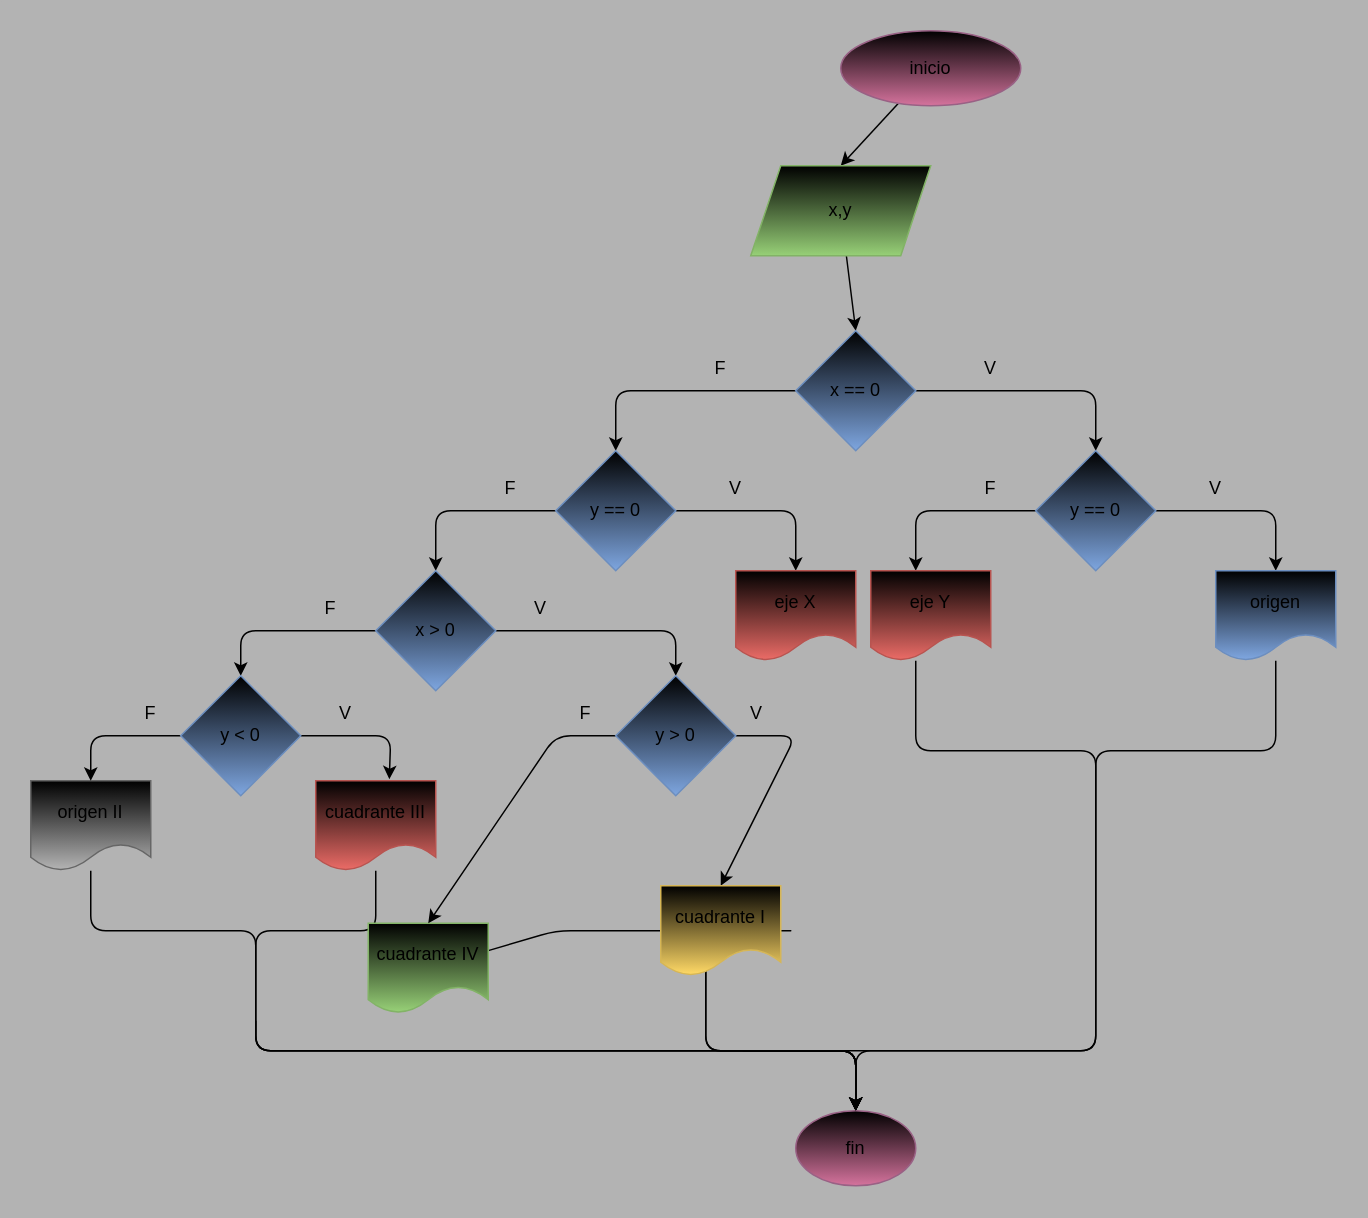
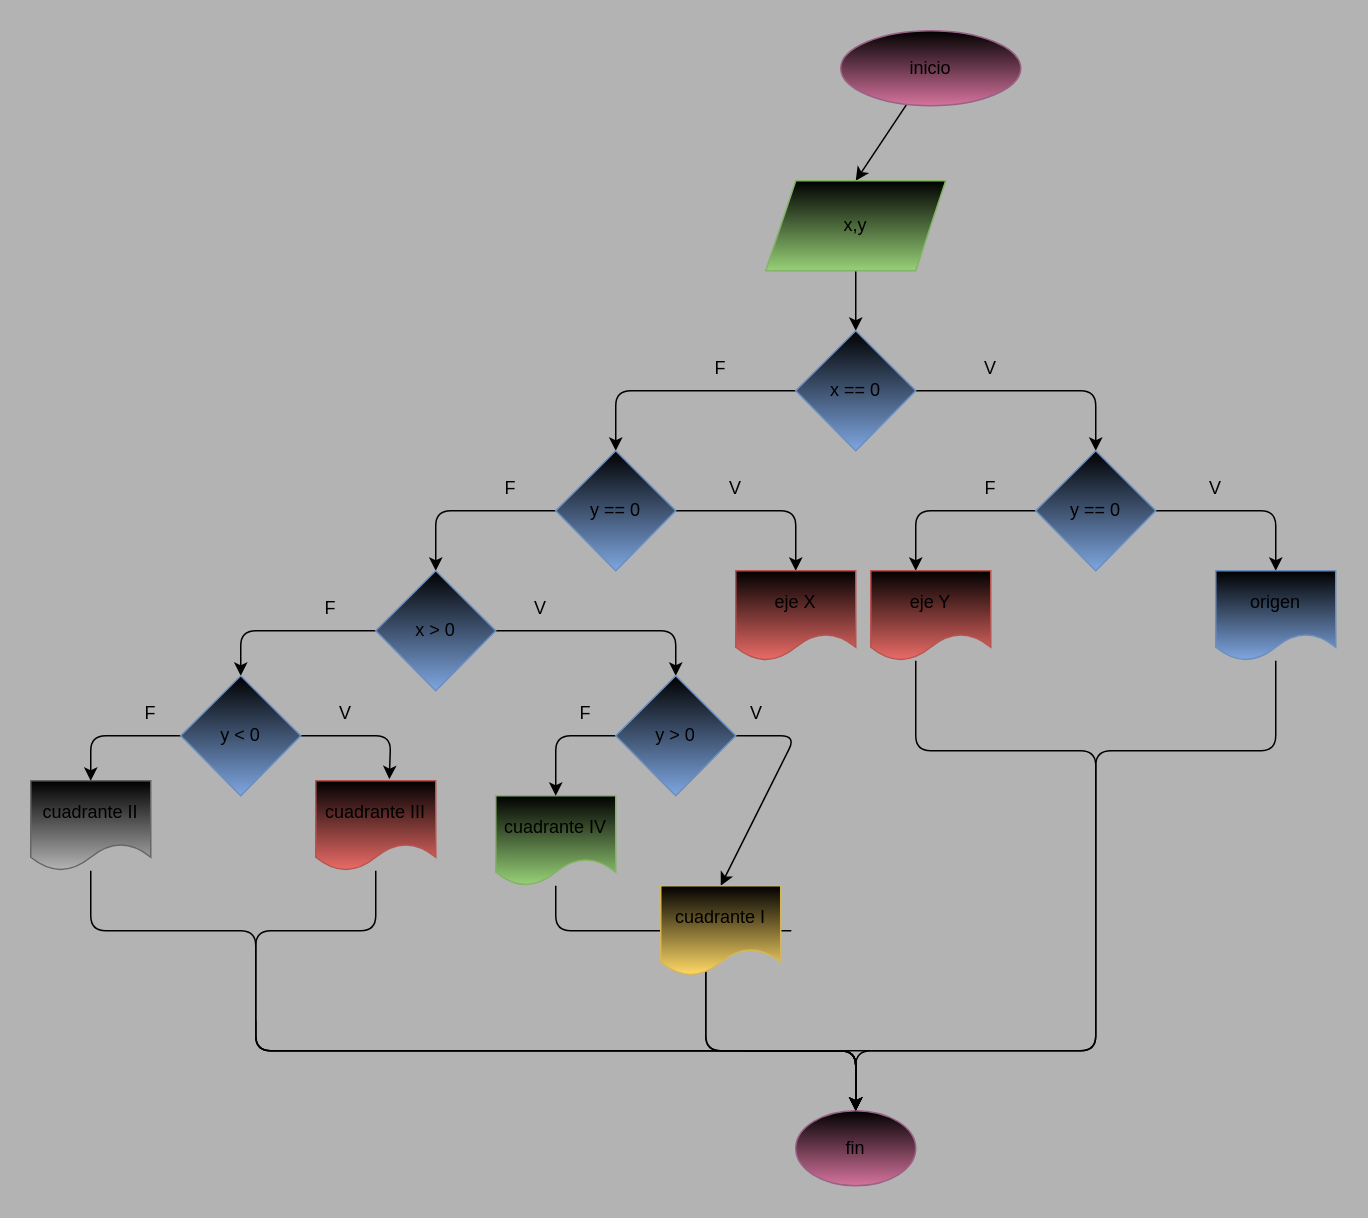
(841, 211) -> (856, 226)
(91, 812) -> (91, 812)
(428, 968) -> (556, 841)
